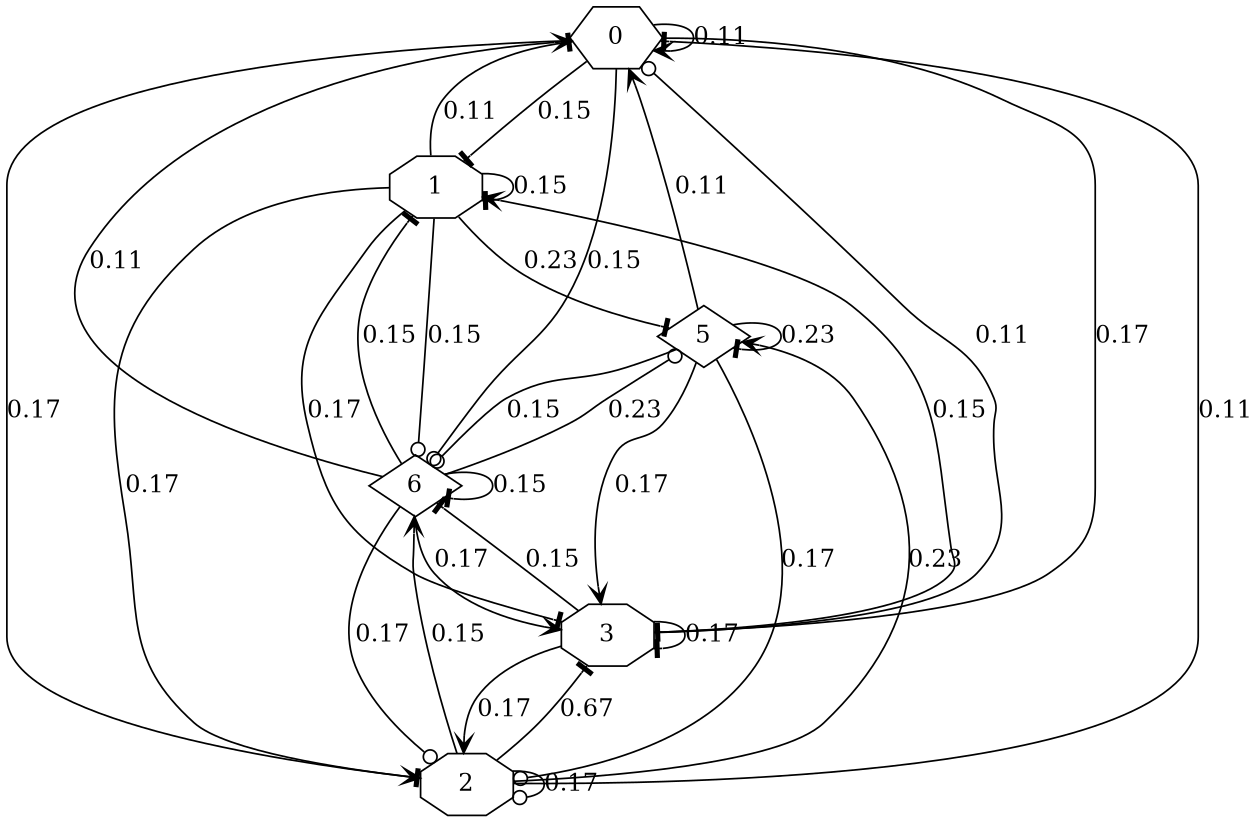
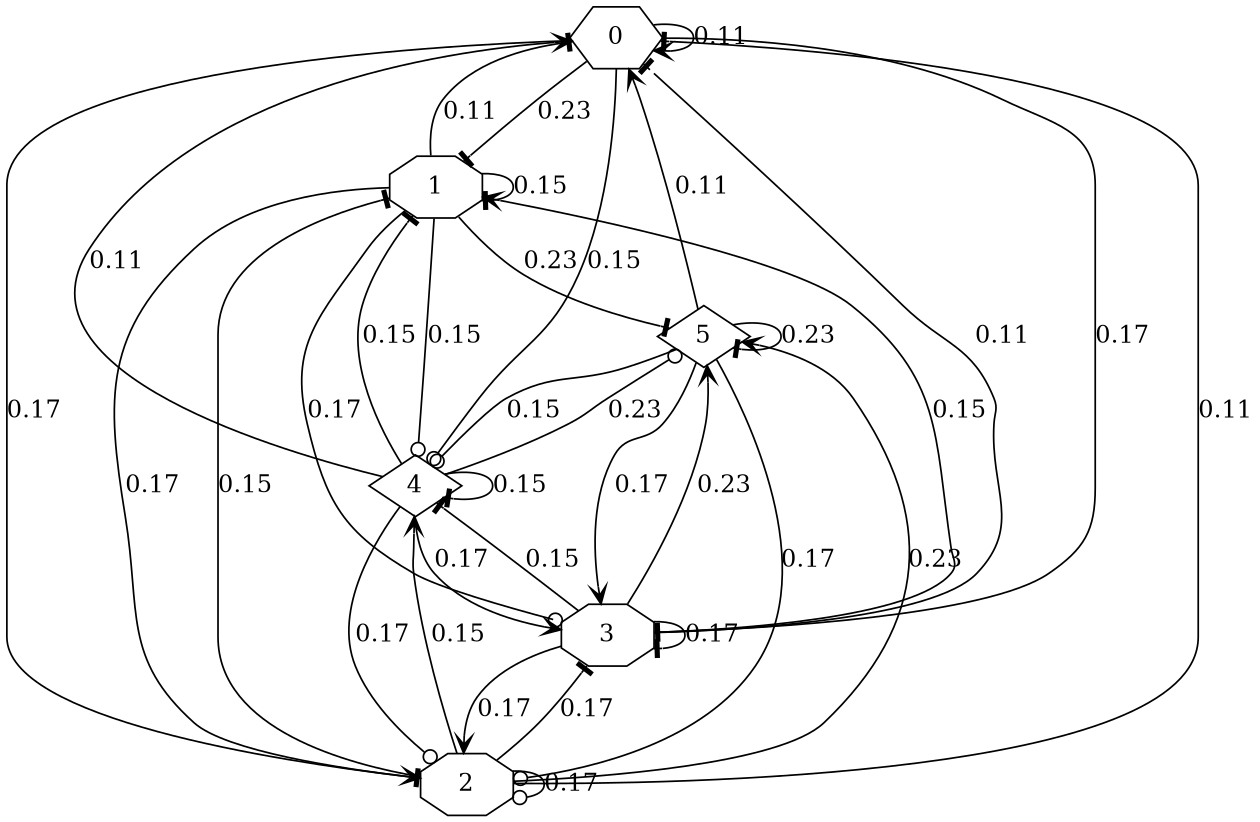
(565, 112) -> (565, 112)
(994, 419) -> (994, 419)
(325, 481) -> (325, 481)
(415, 486) -> (415, 486)
none -> (683, 498)
none -> (218, 506)
(587, 710) -> (587, 710)
